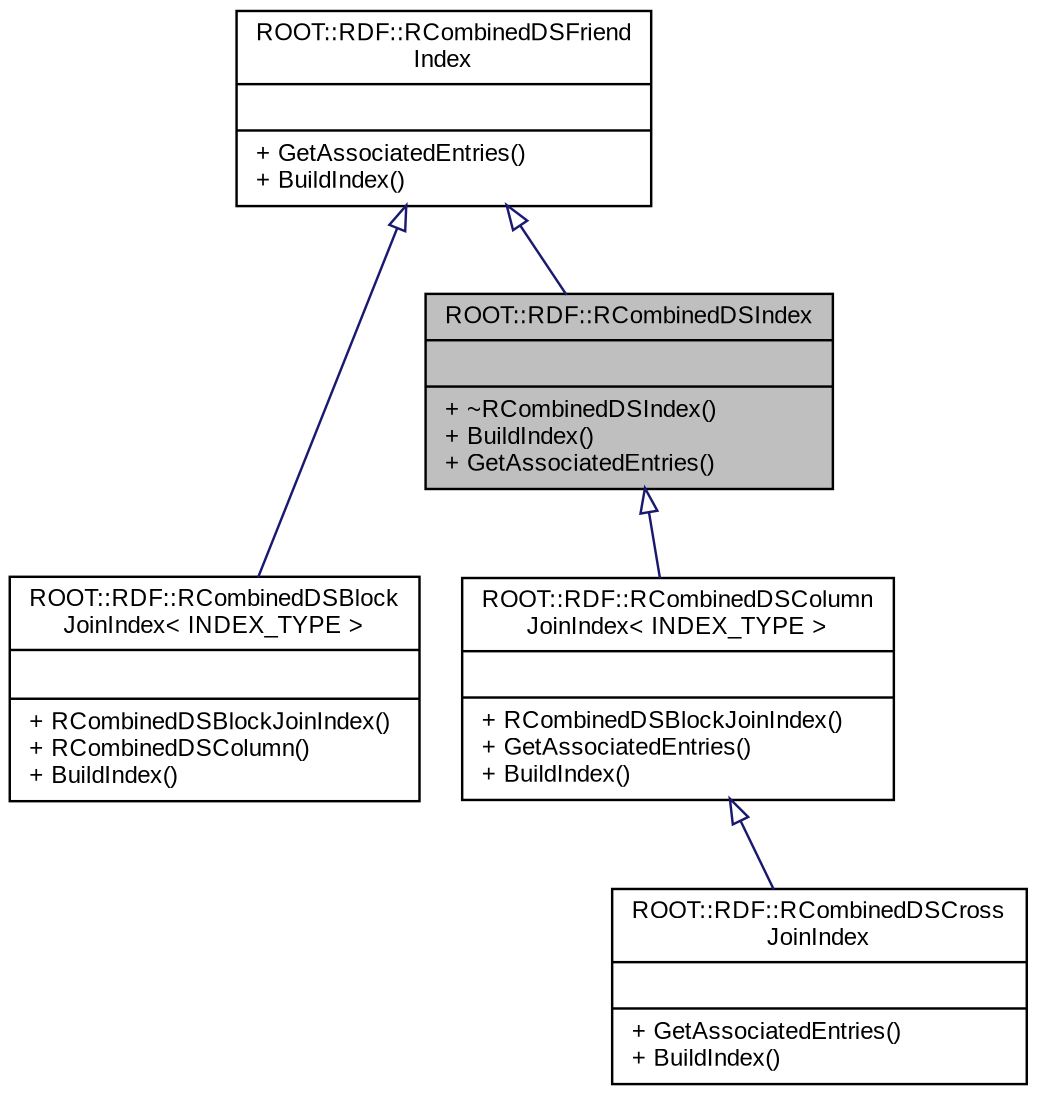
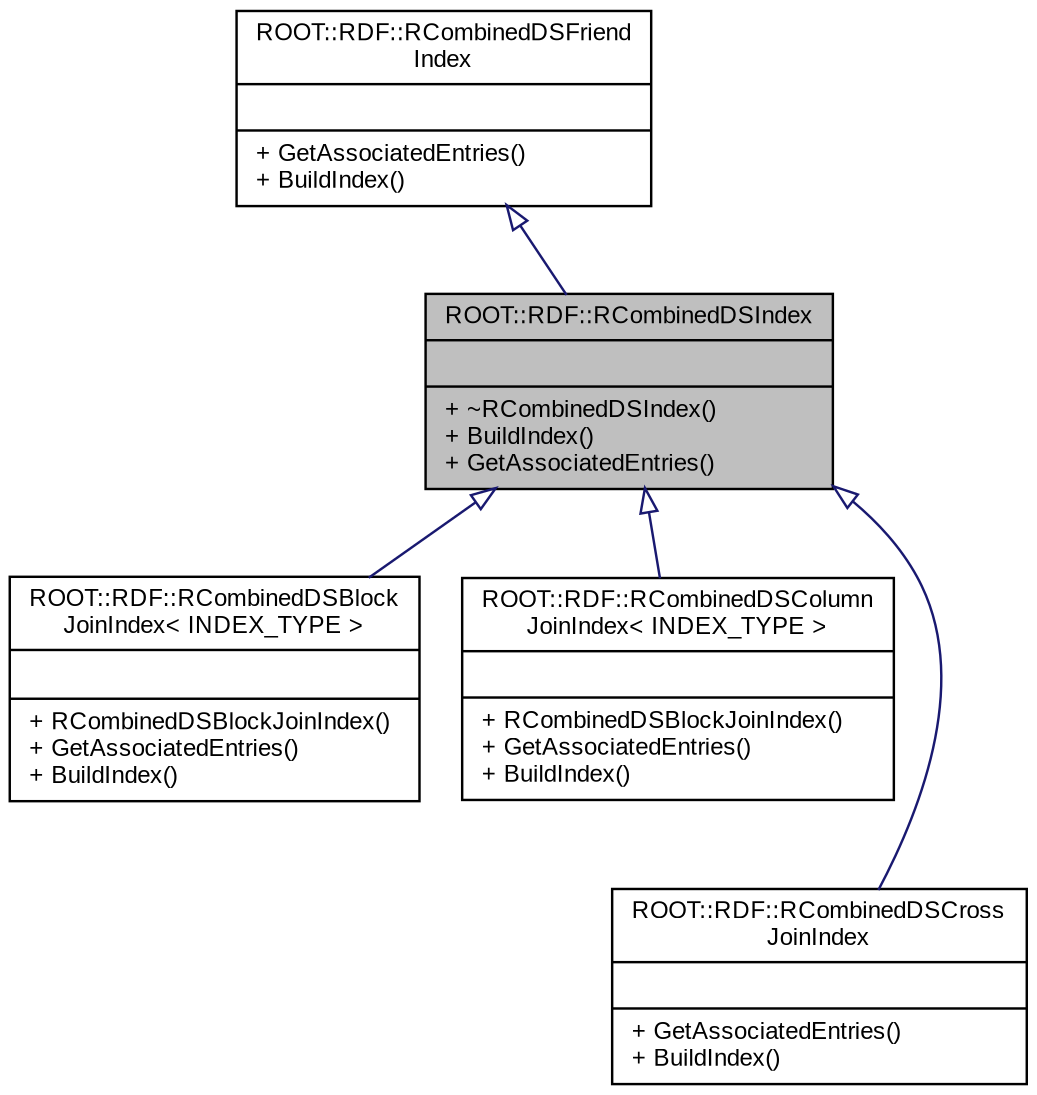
(328, 403) -> (422, 540)
(170, 749) -> (165, 749)
(757, 855) -> (941, 687)
